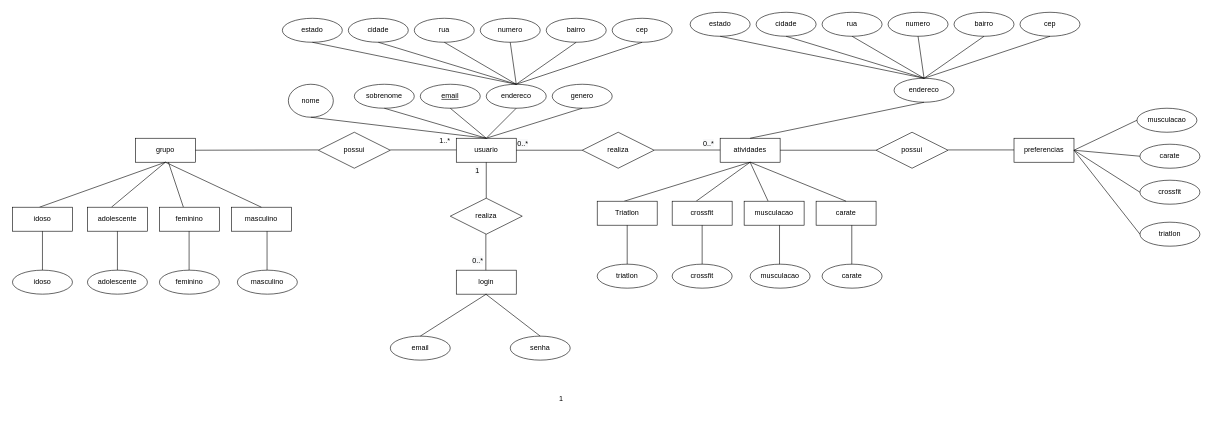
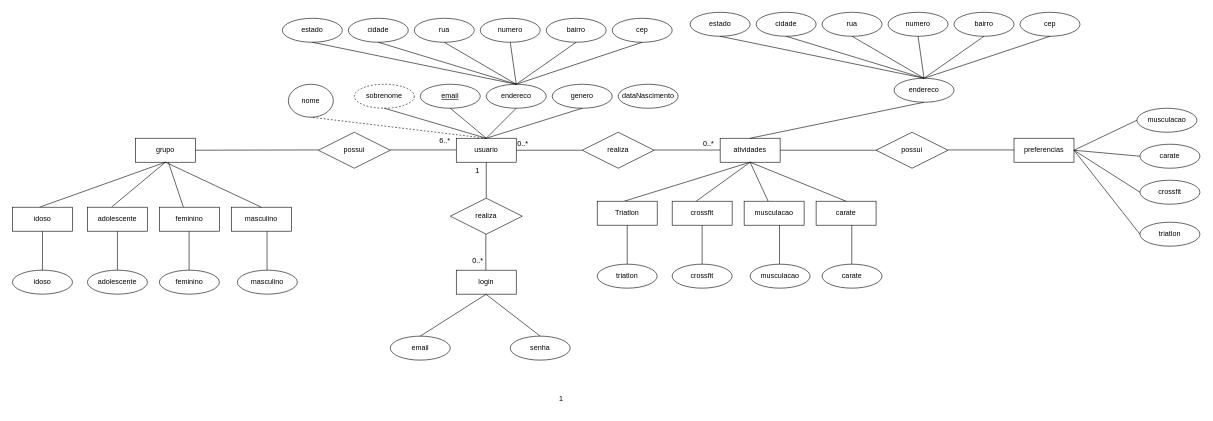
(384, 96) -> (384, 96)
none -> (648, 96)
(397, 128) -> (397, 128)
(446, 141) -> (446, 141)
